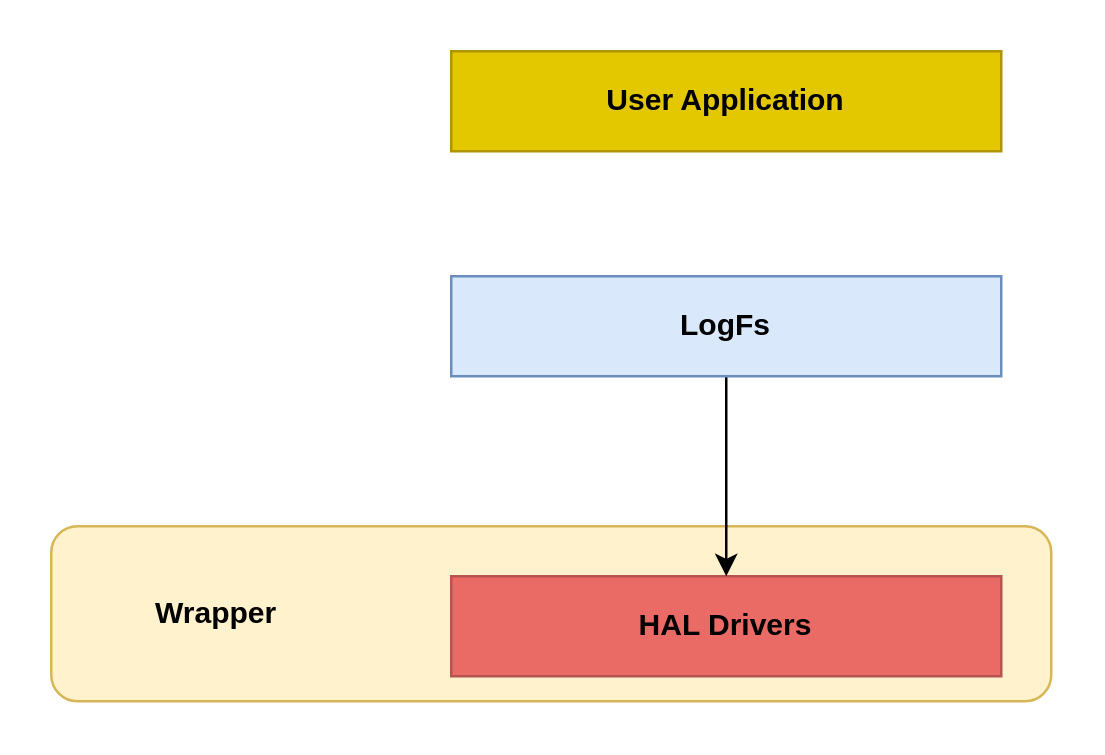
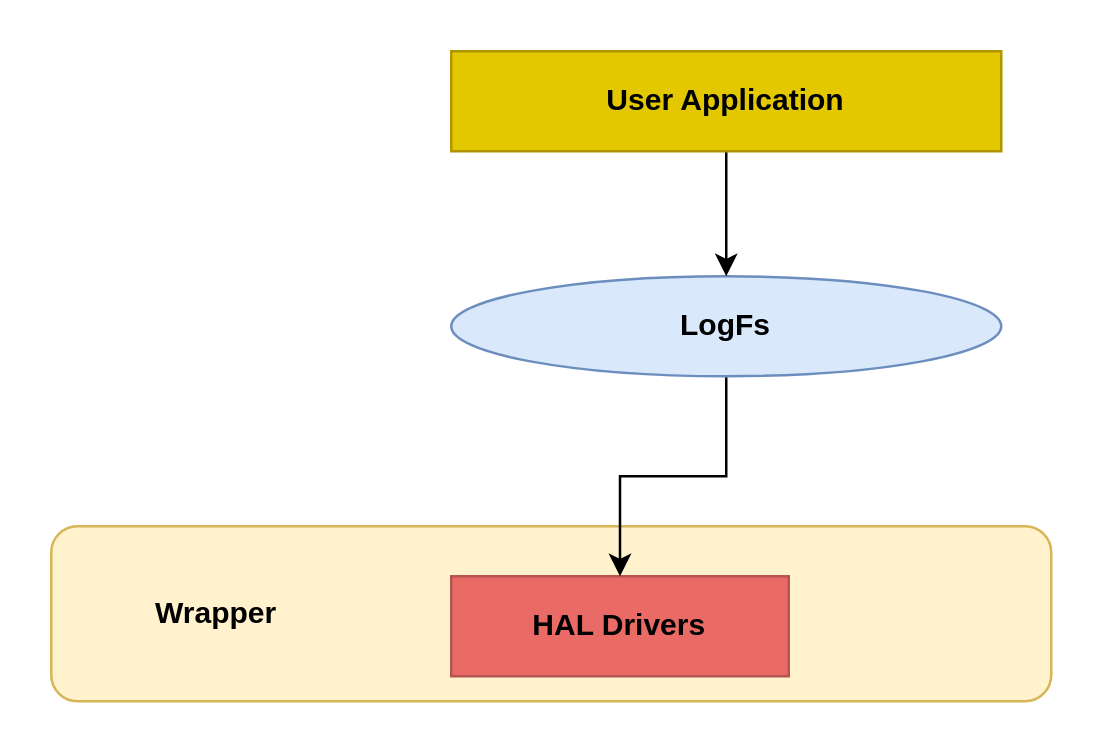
none -> (726, 205)
(726, 326) -> (726, 326)
(726, 626) -> (620, 626)
